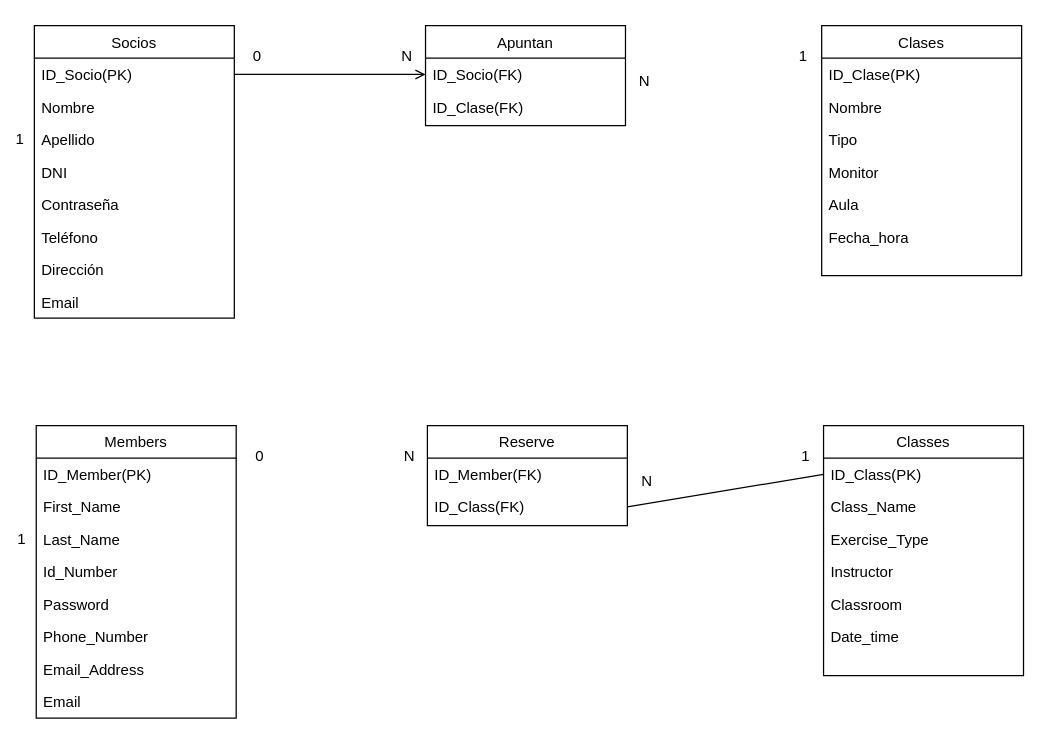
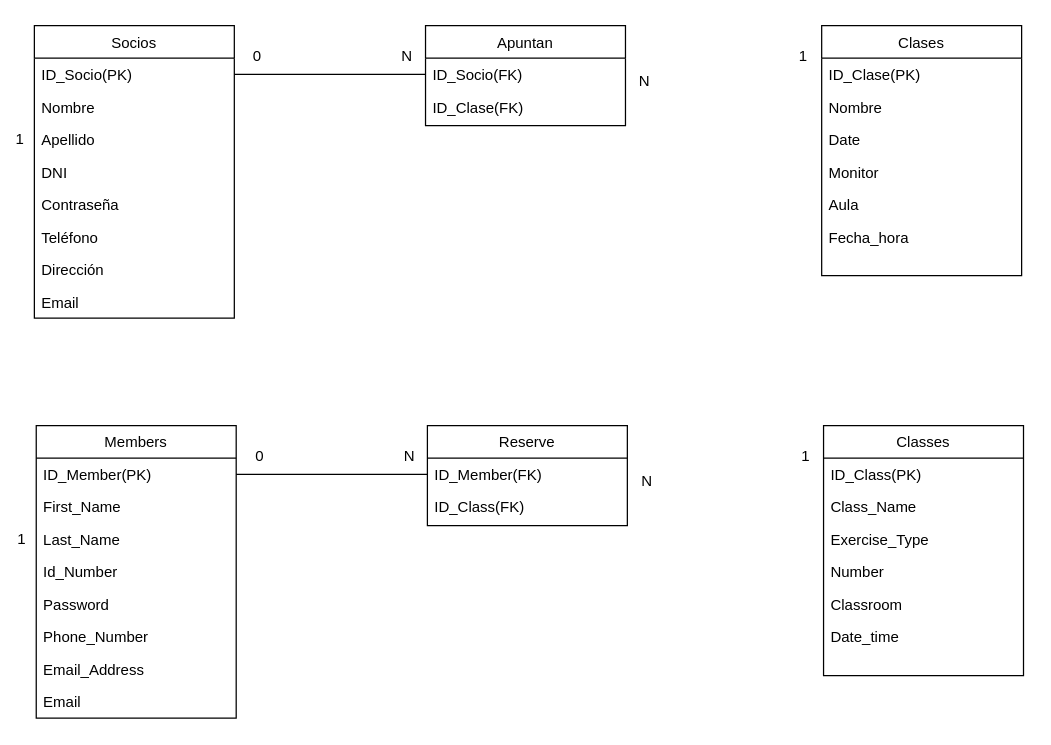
(420, 74) -> (420, 74)
(844, 140) -> (846, 140)
none -> (331, 474)
(725, 491) -> none
(873, 573) -> (856, 573)
